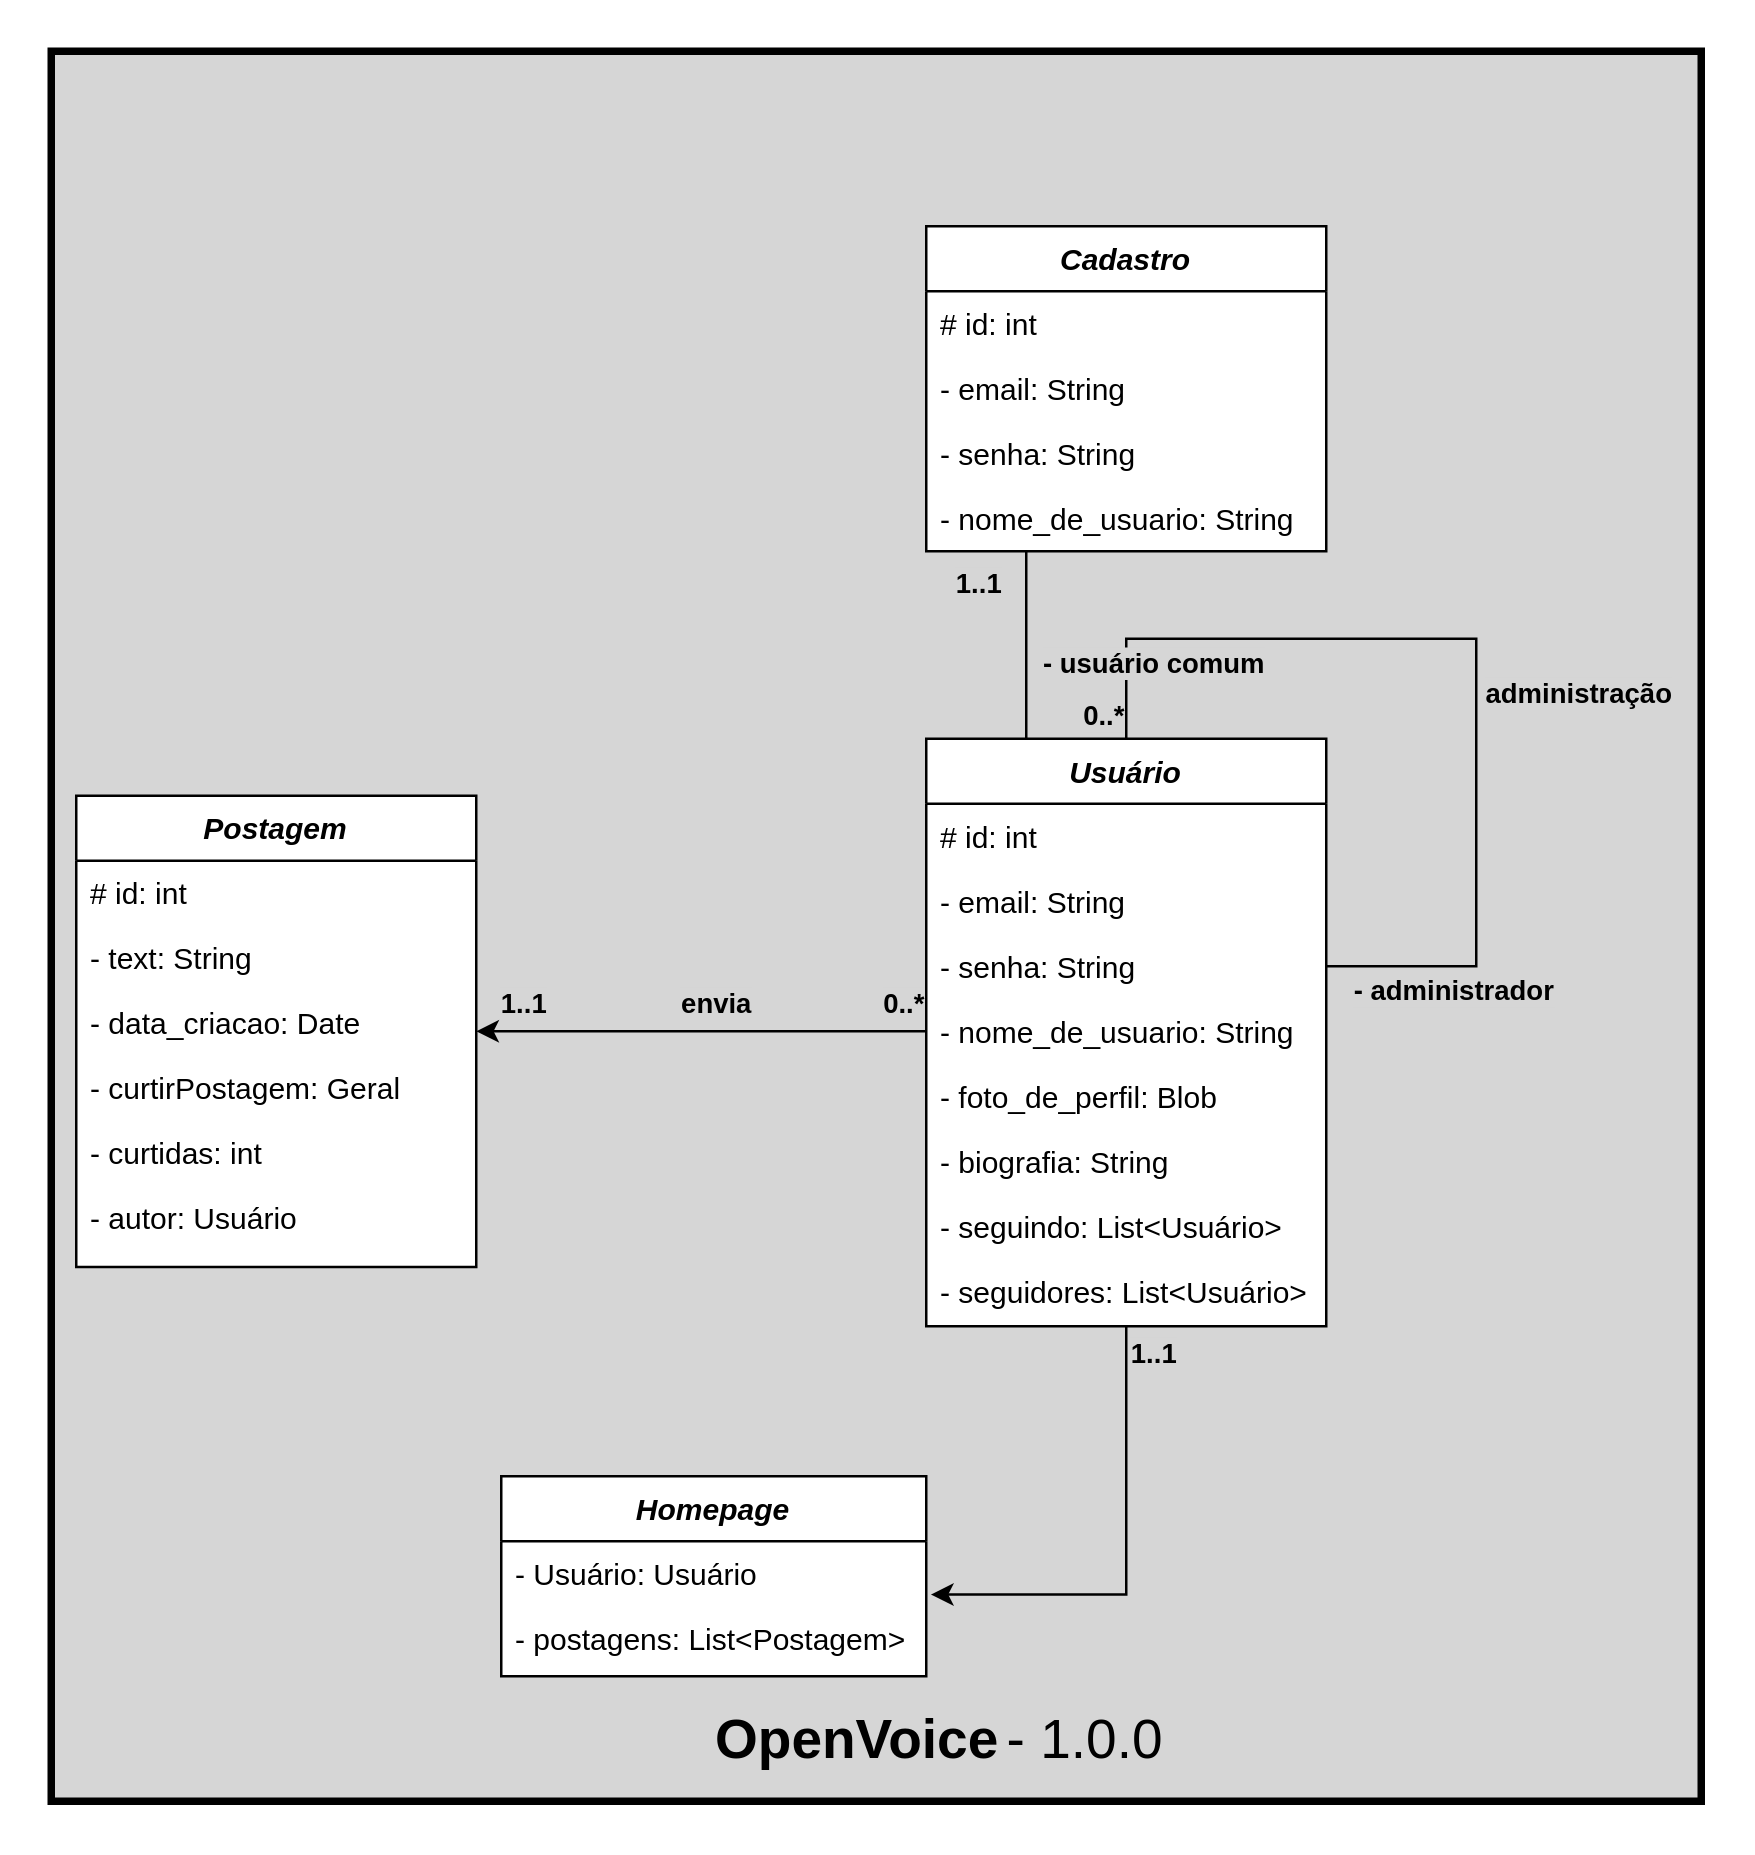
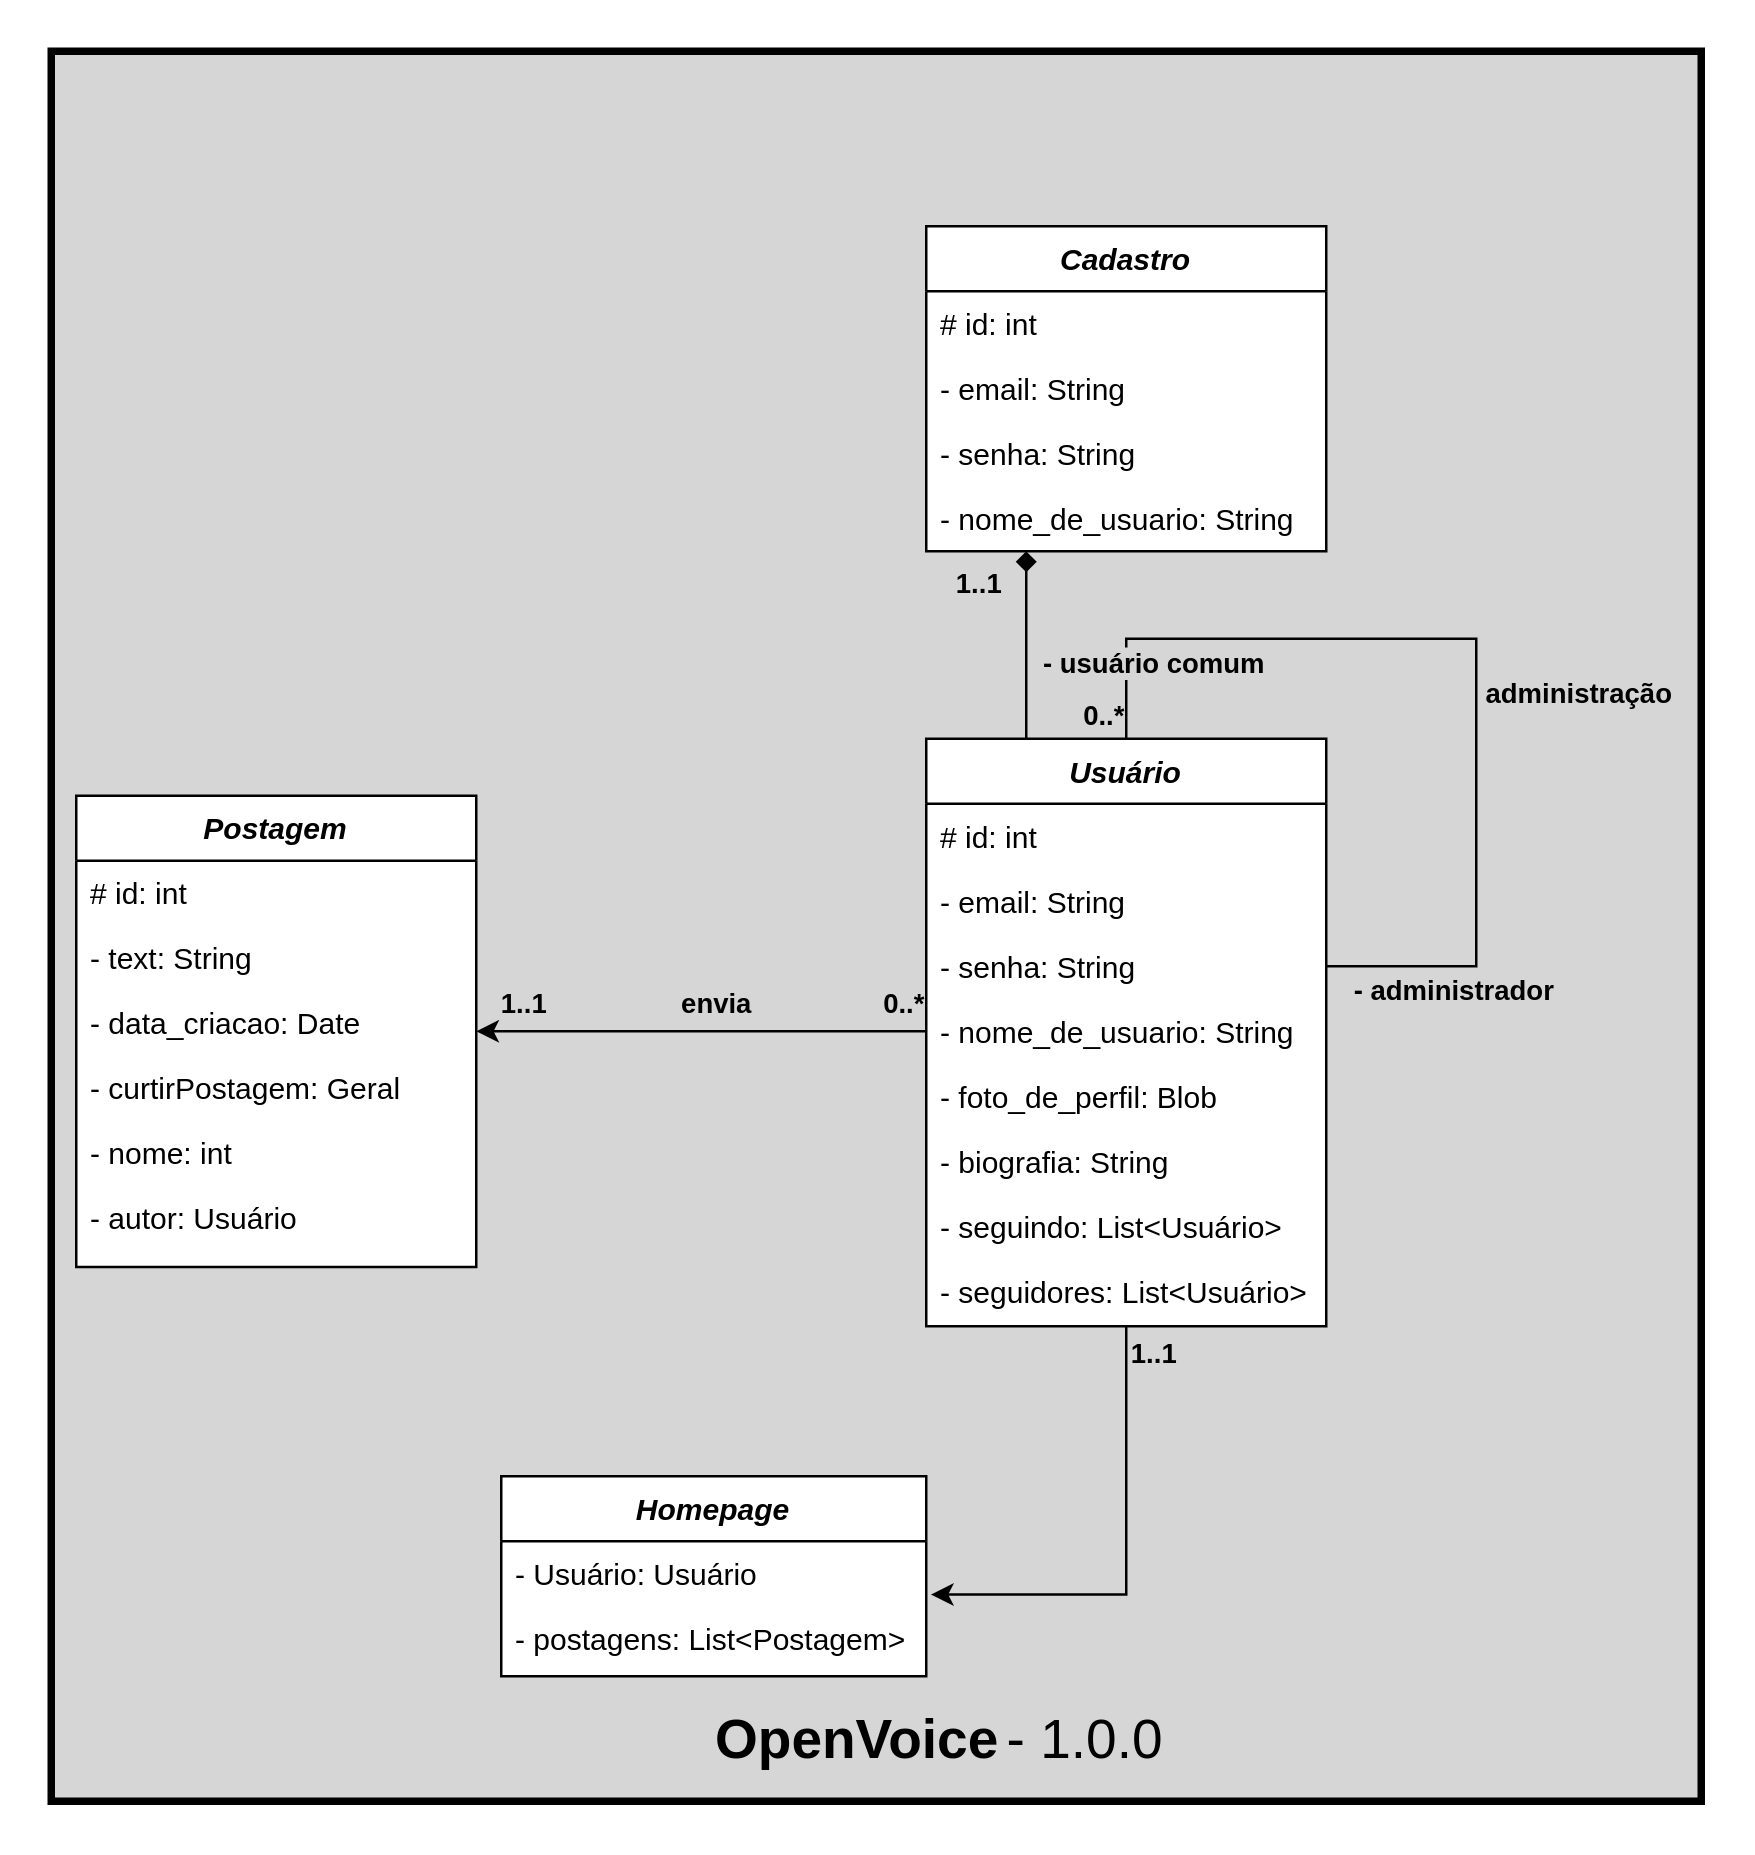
(1026, 564) -> (1026, 572)
(197, 1154) -> (167, 1154)
